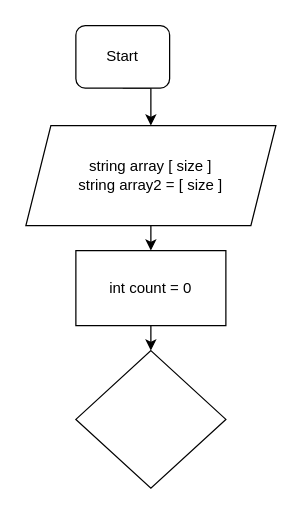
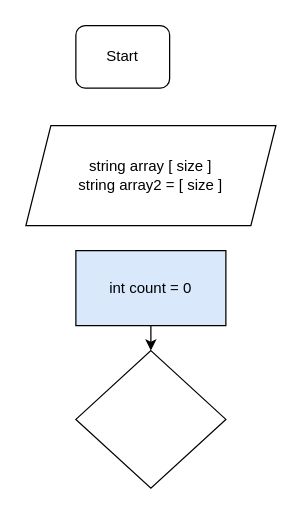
(151, 101) -> none
(151, 234) -> none
(151, 288) -> (151, 288)
